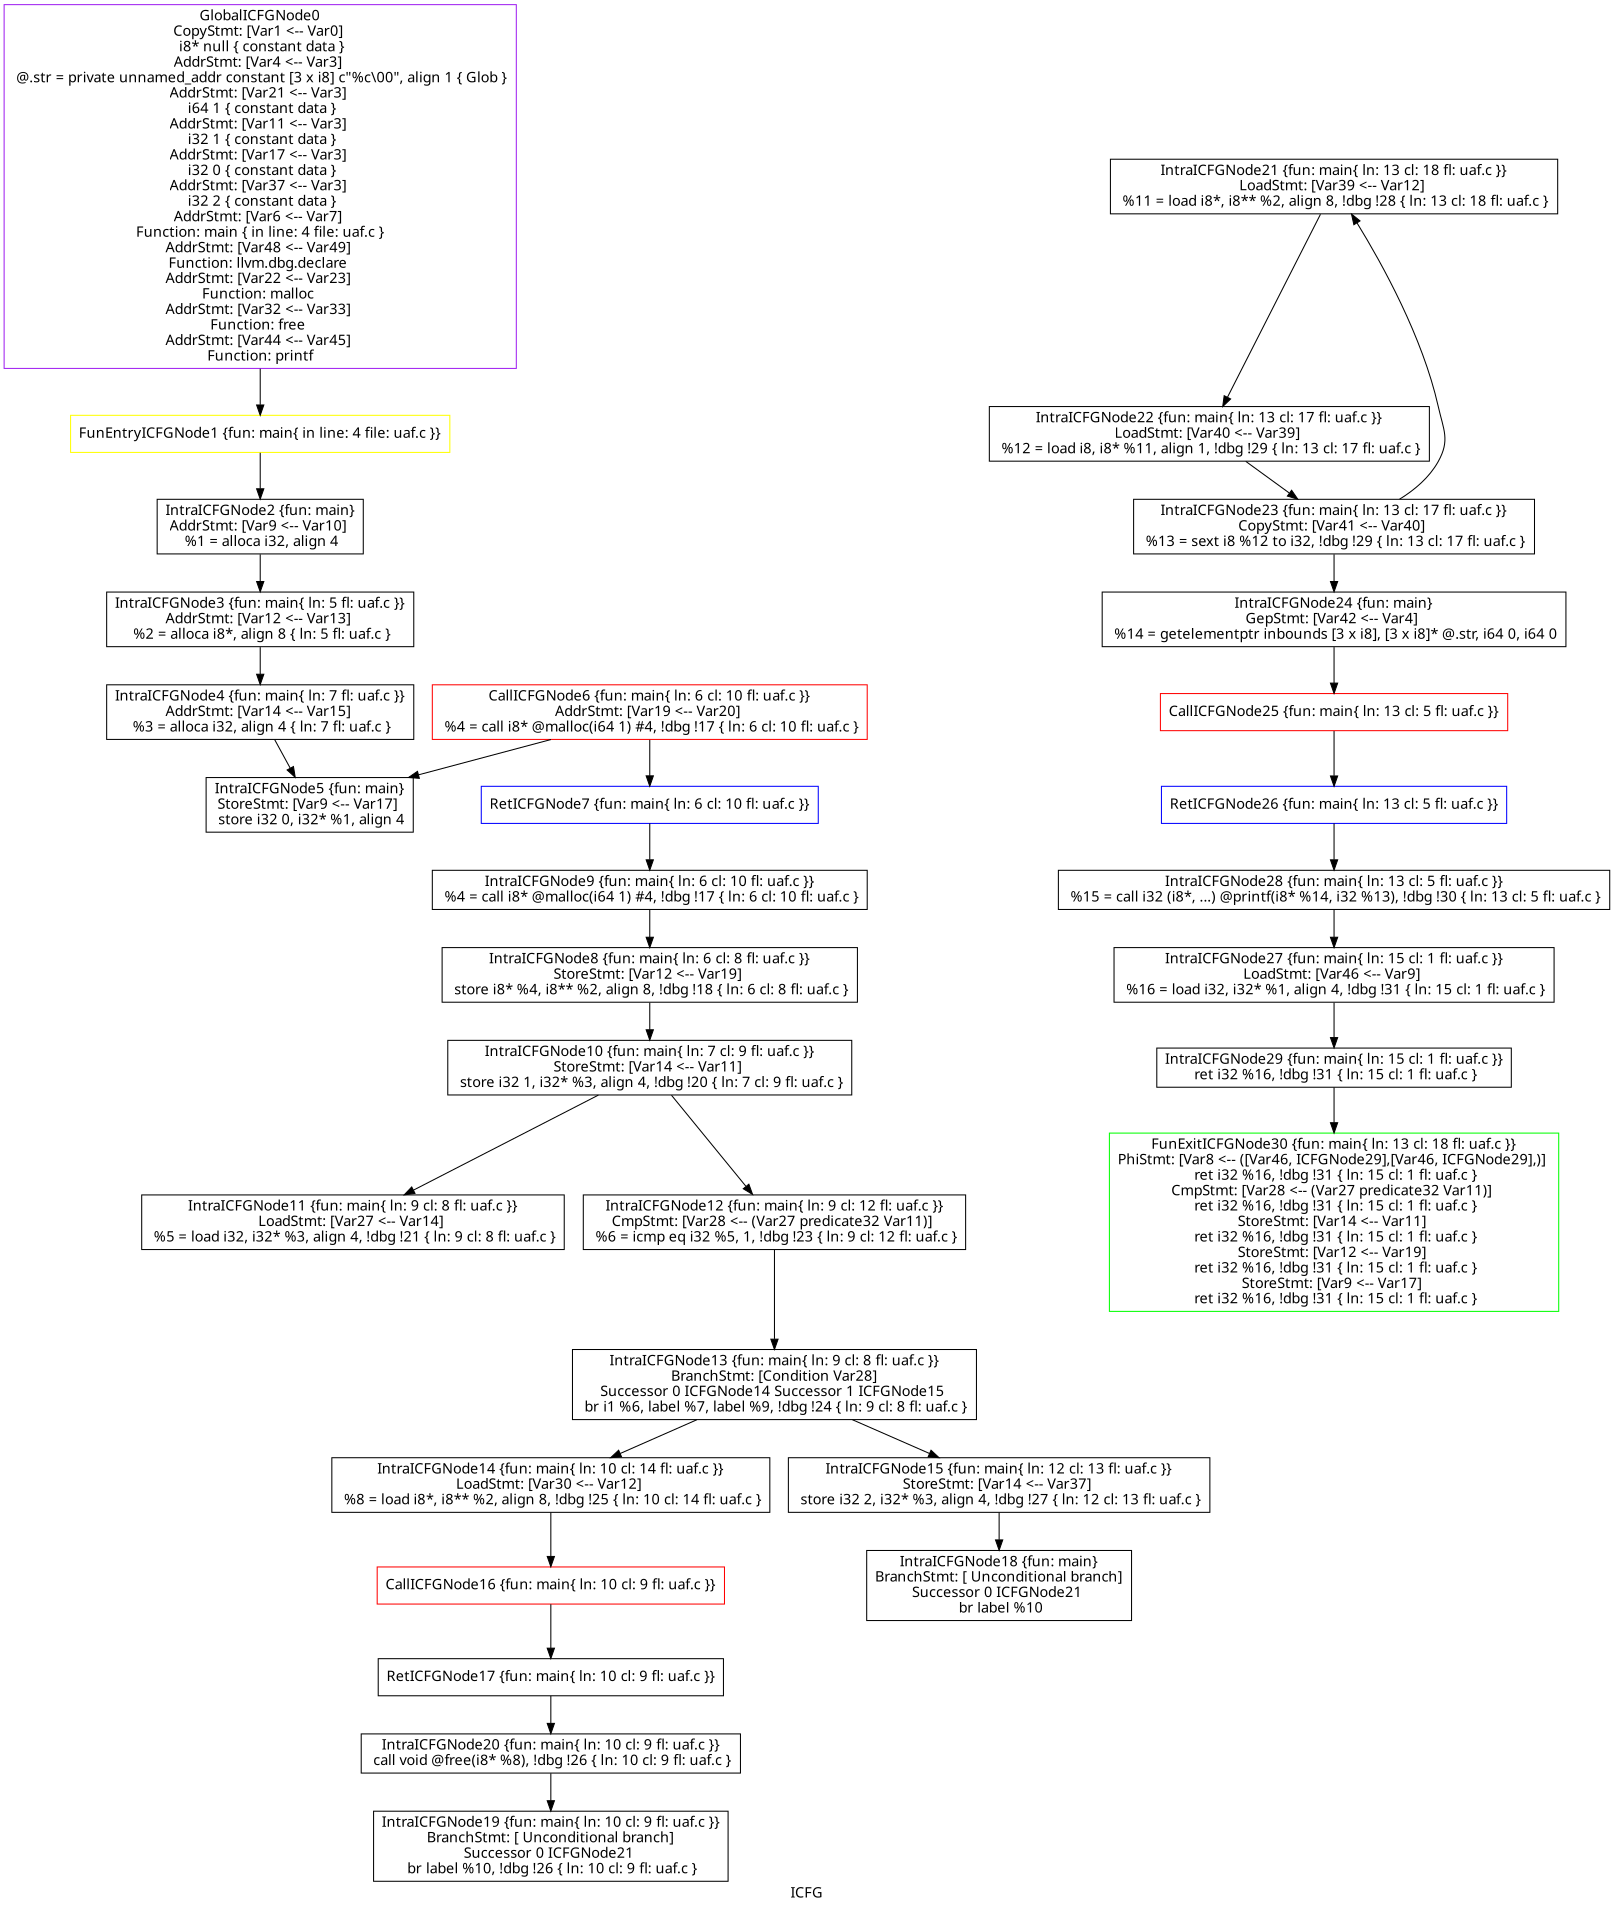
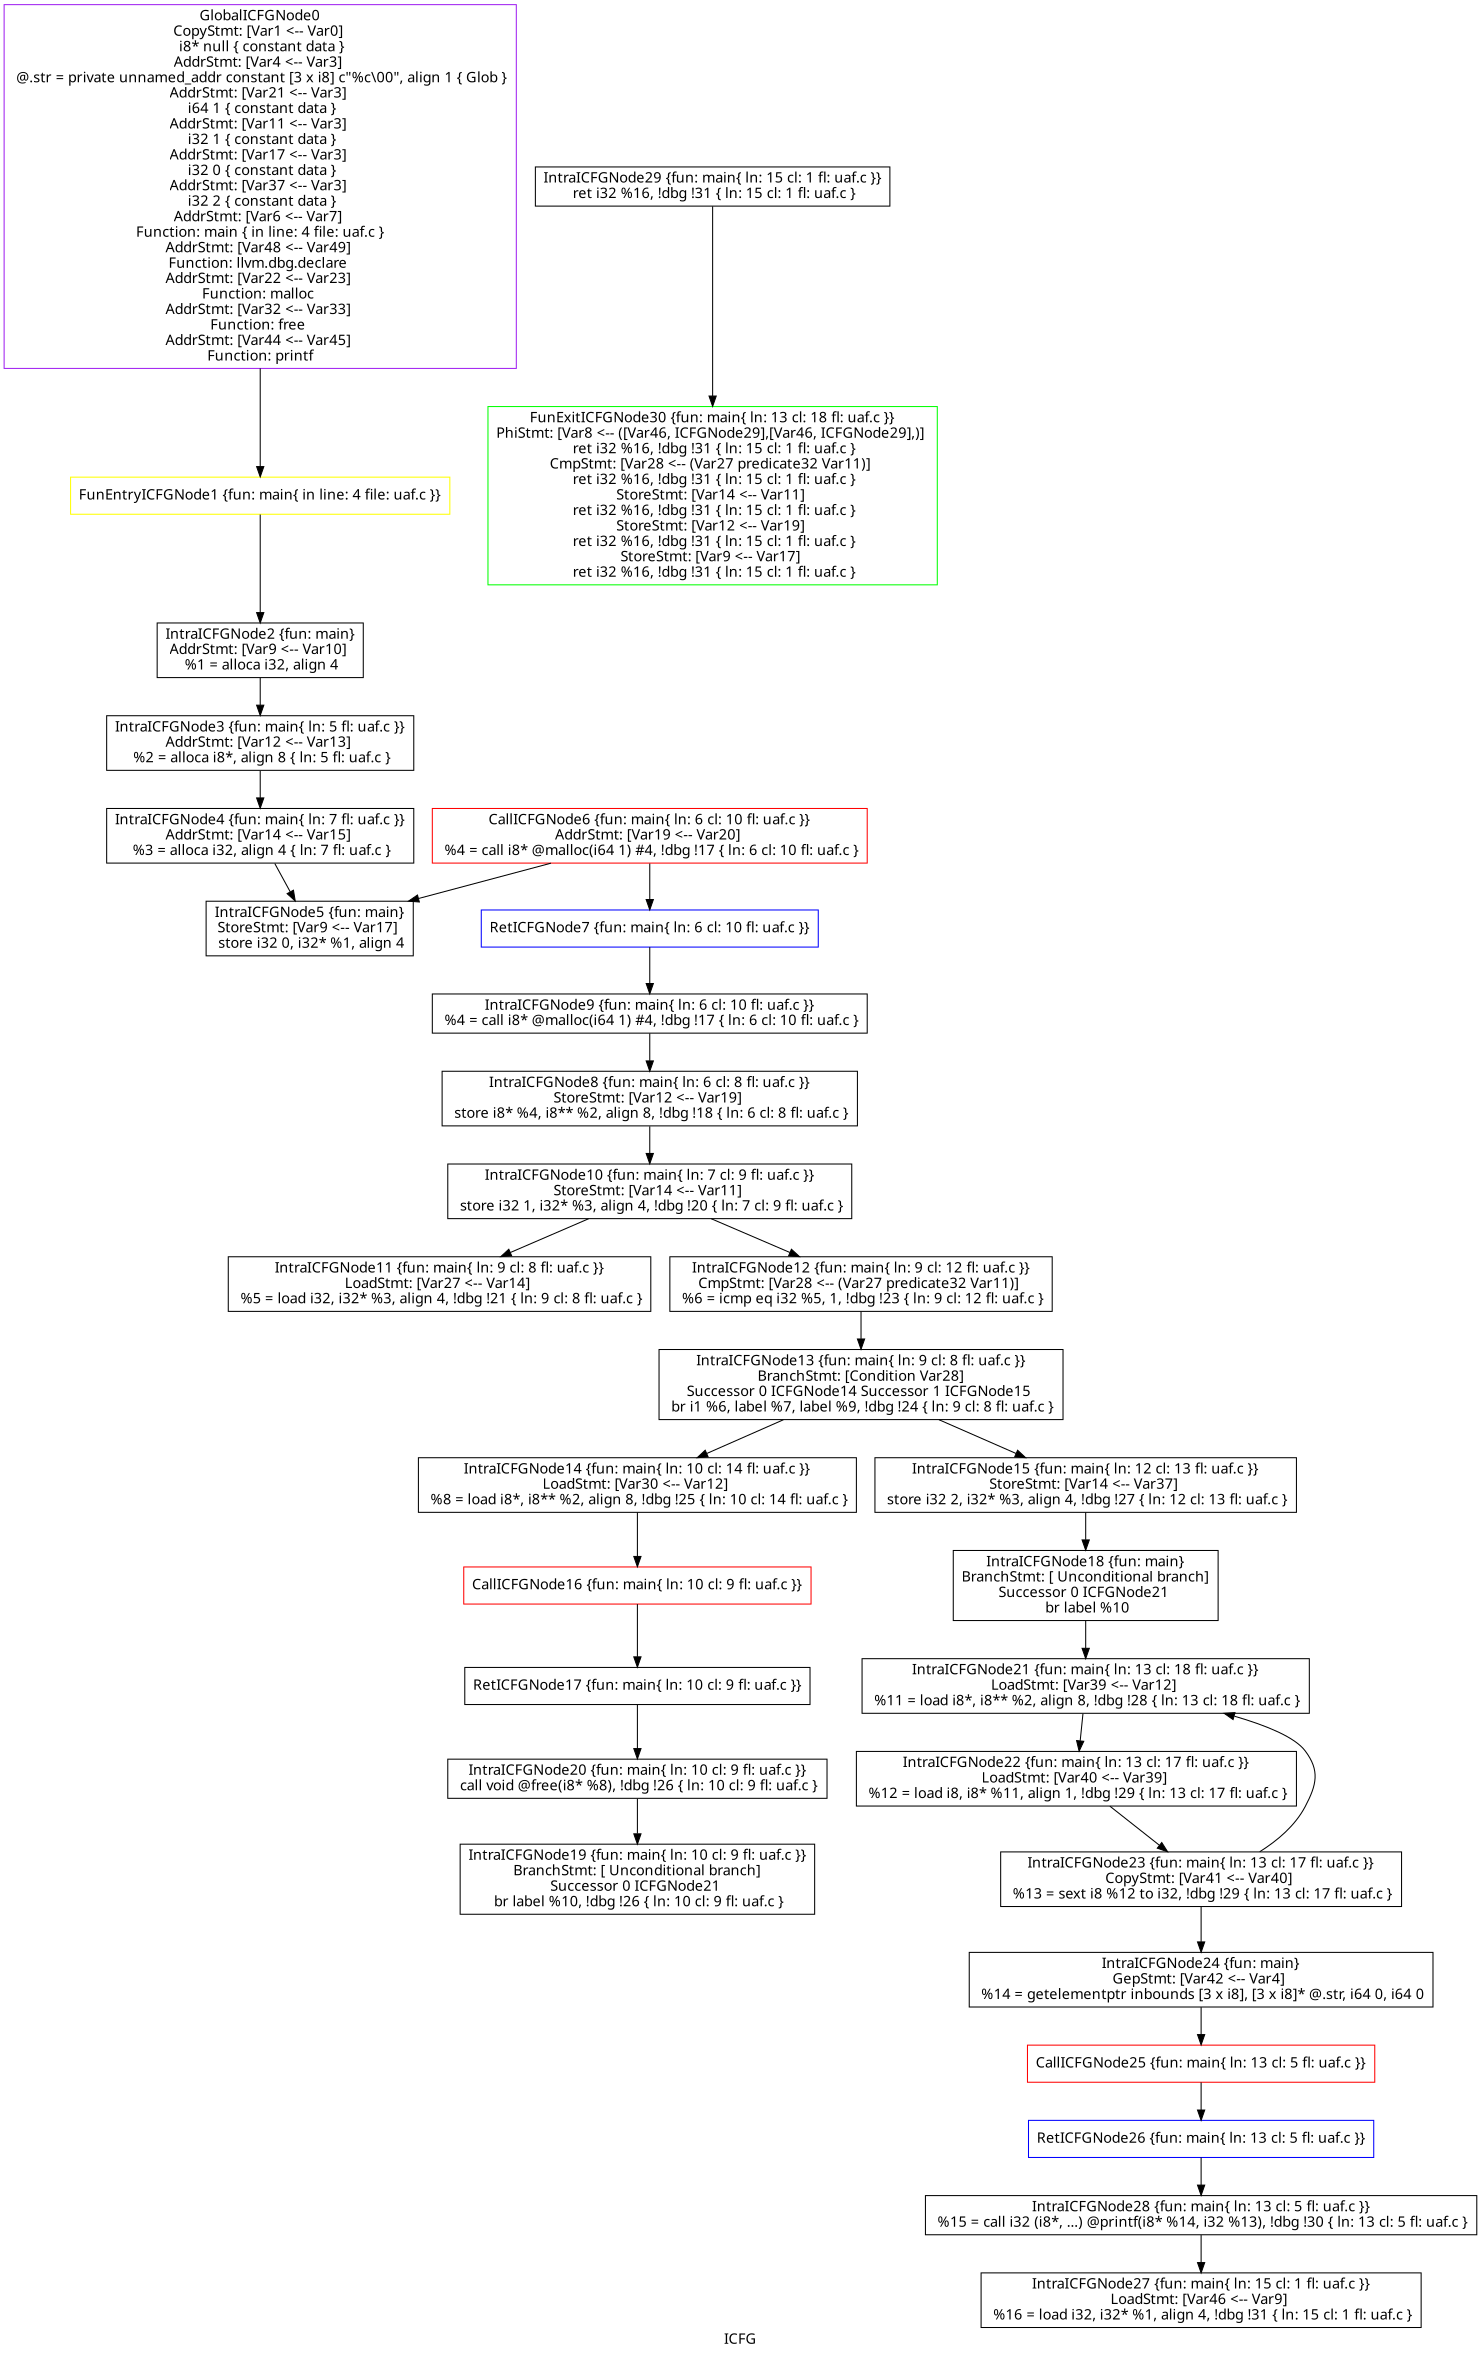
(1334, 1020) -> none
none -> (1086, 1634)
